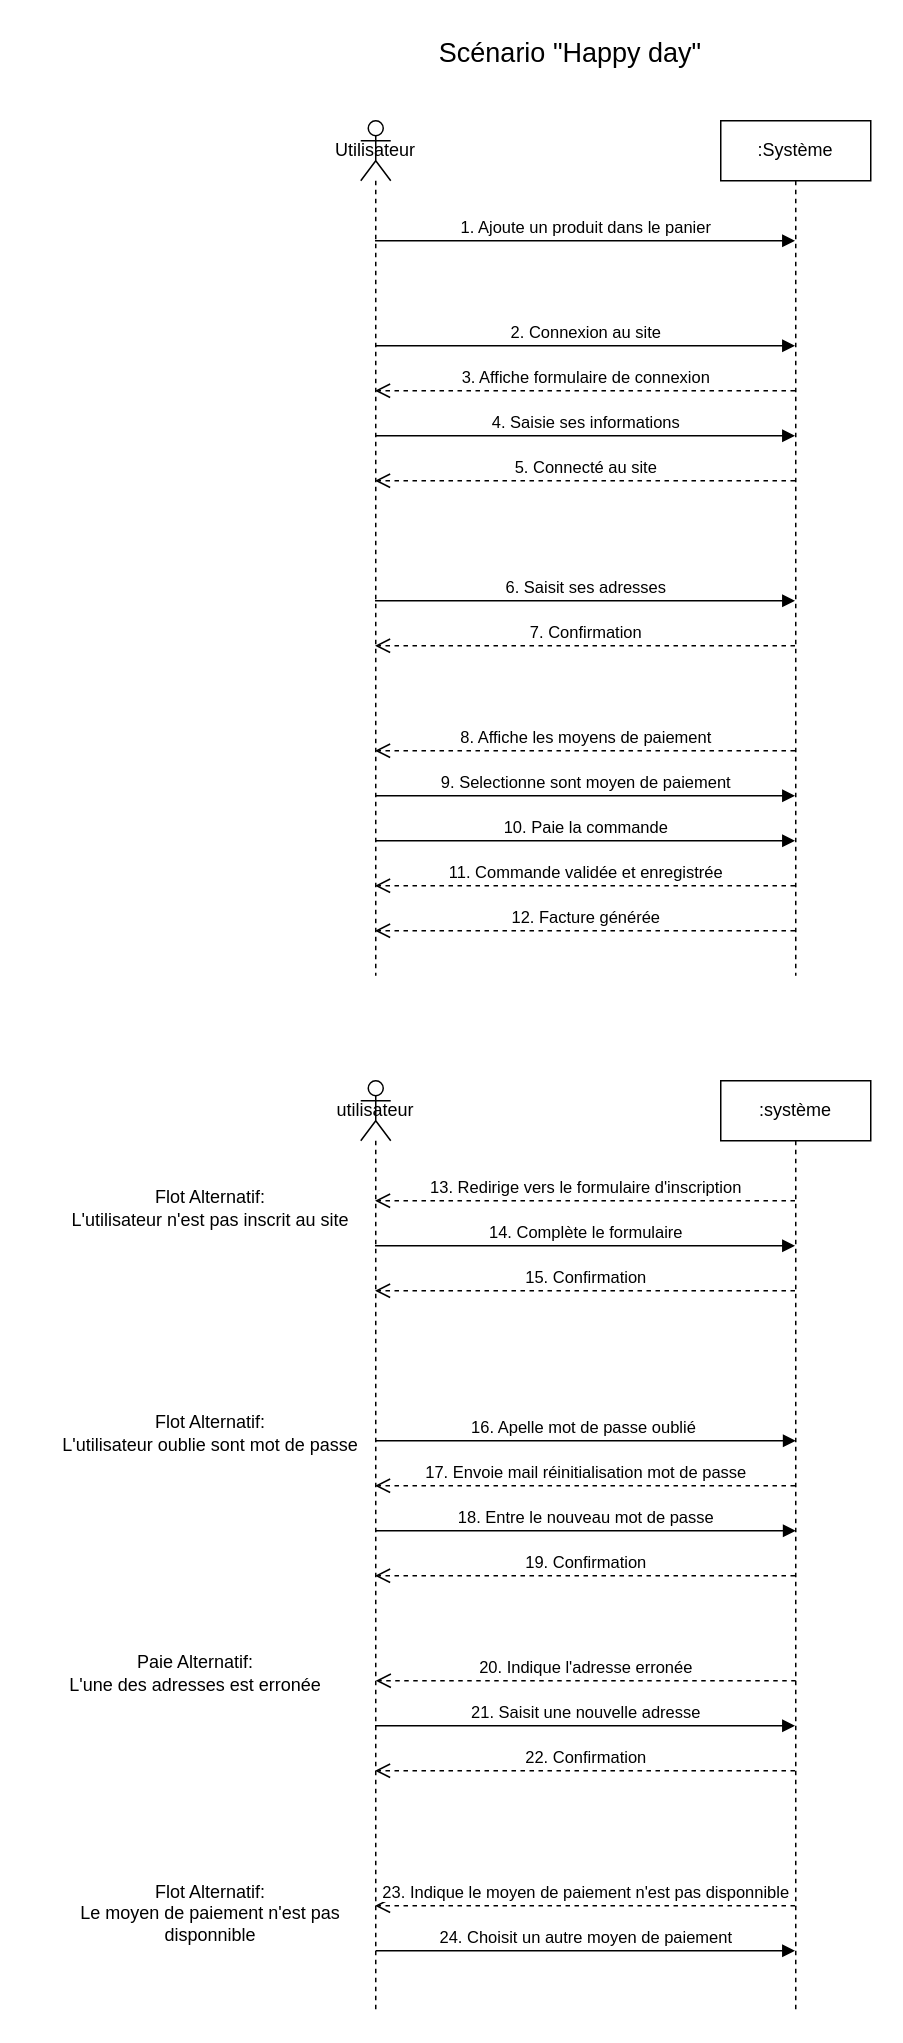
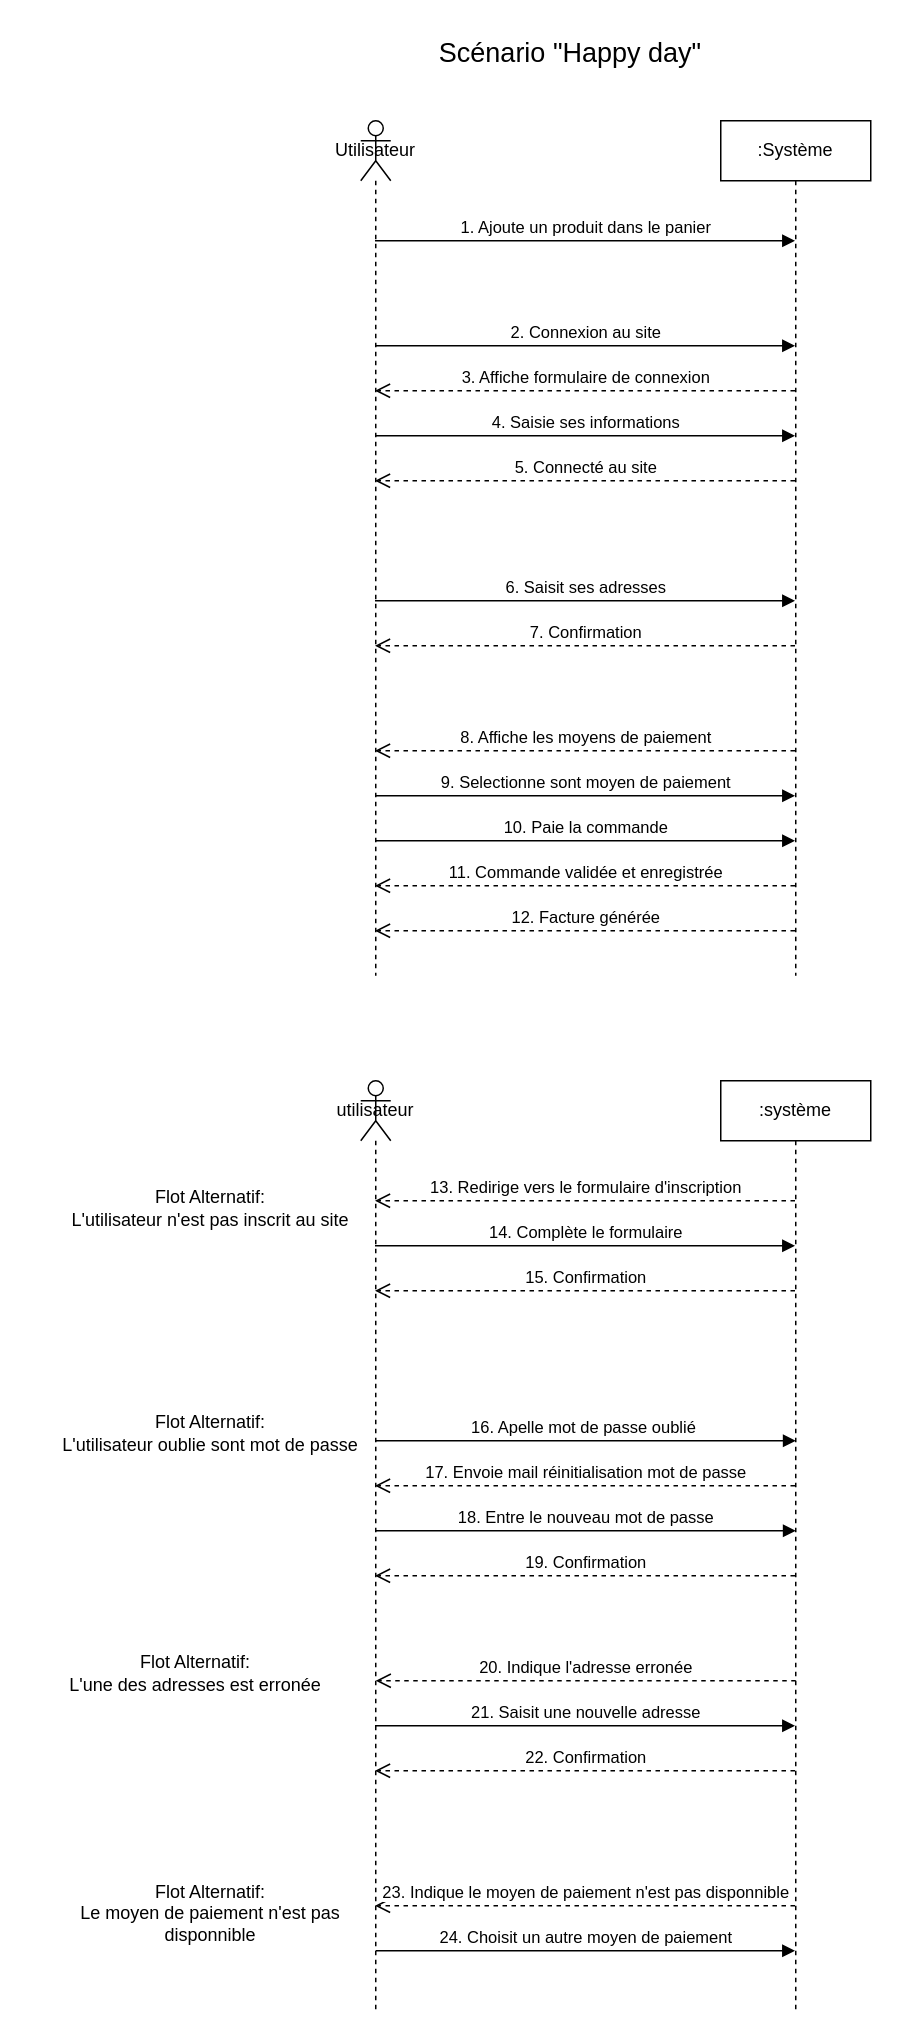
(196, 1673) -> (196, 1673)
